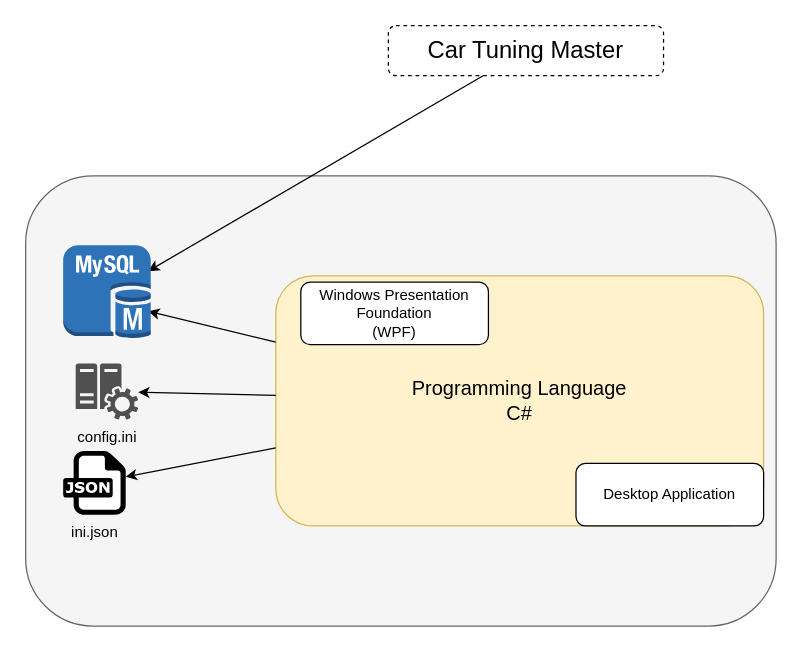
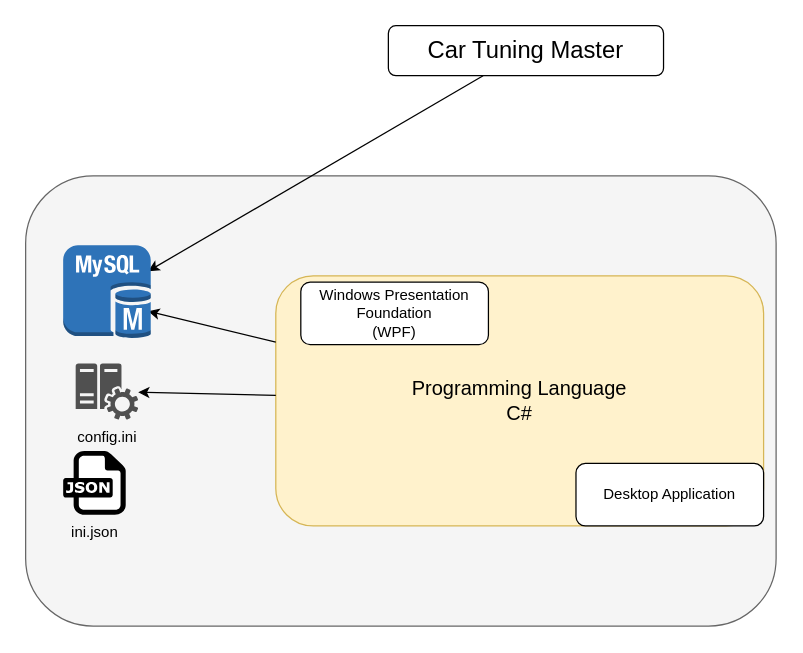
(526, 51) -> (526, 51)
(205, 461) -> none
